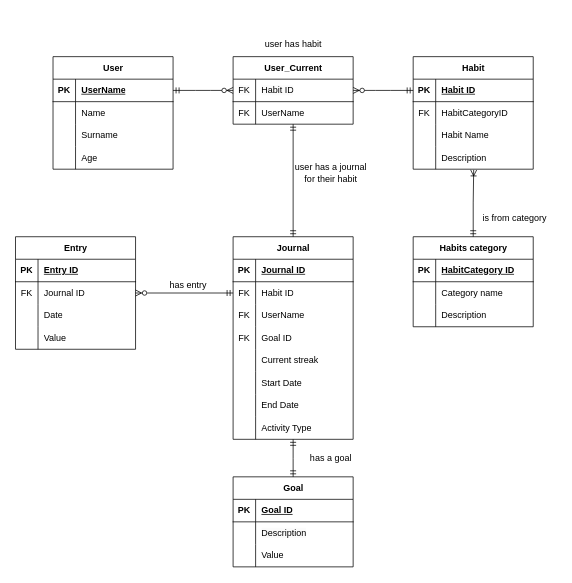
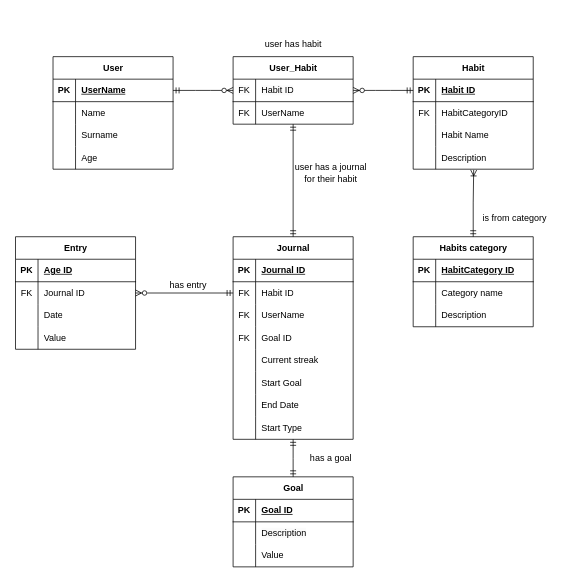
(293, 68) -> (293, 68)
(63, 270) -> (58, 270)
(285, 383) -> (284, 383)
(291, 428) -> (285, 428)
